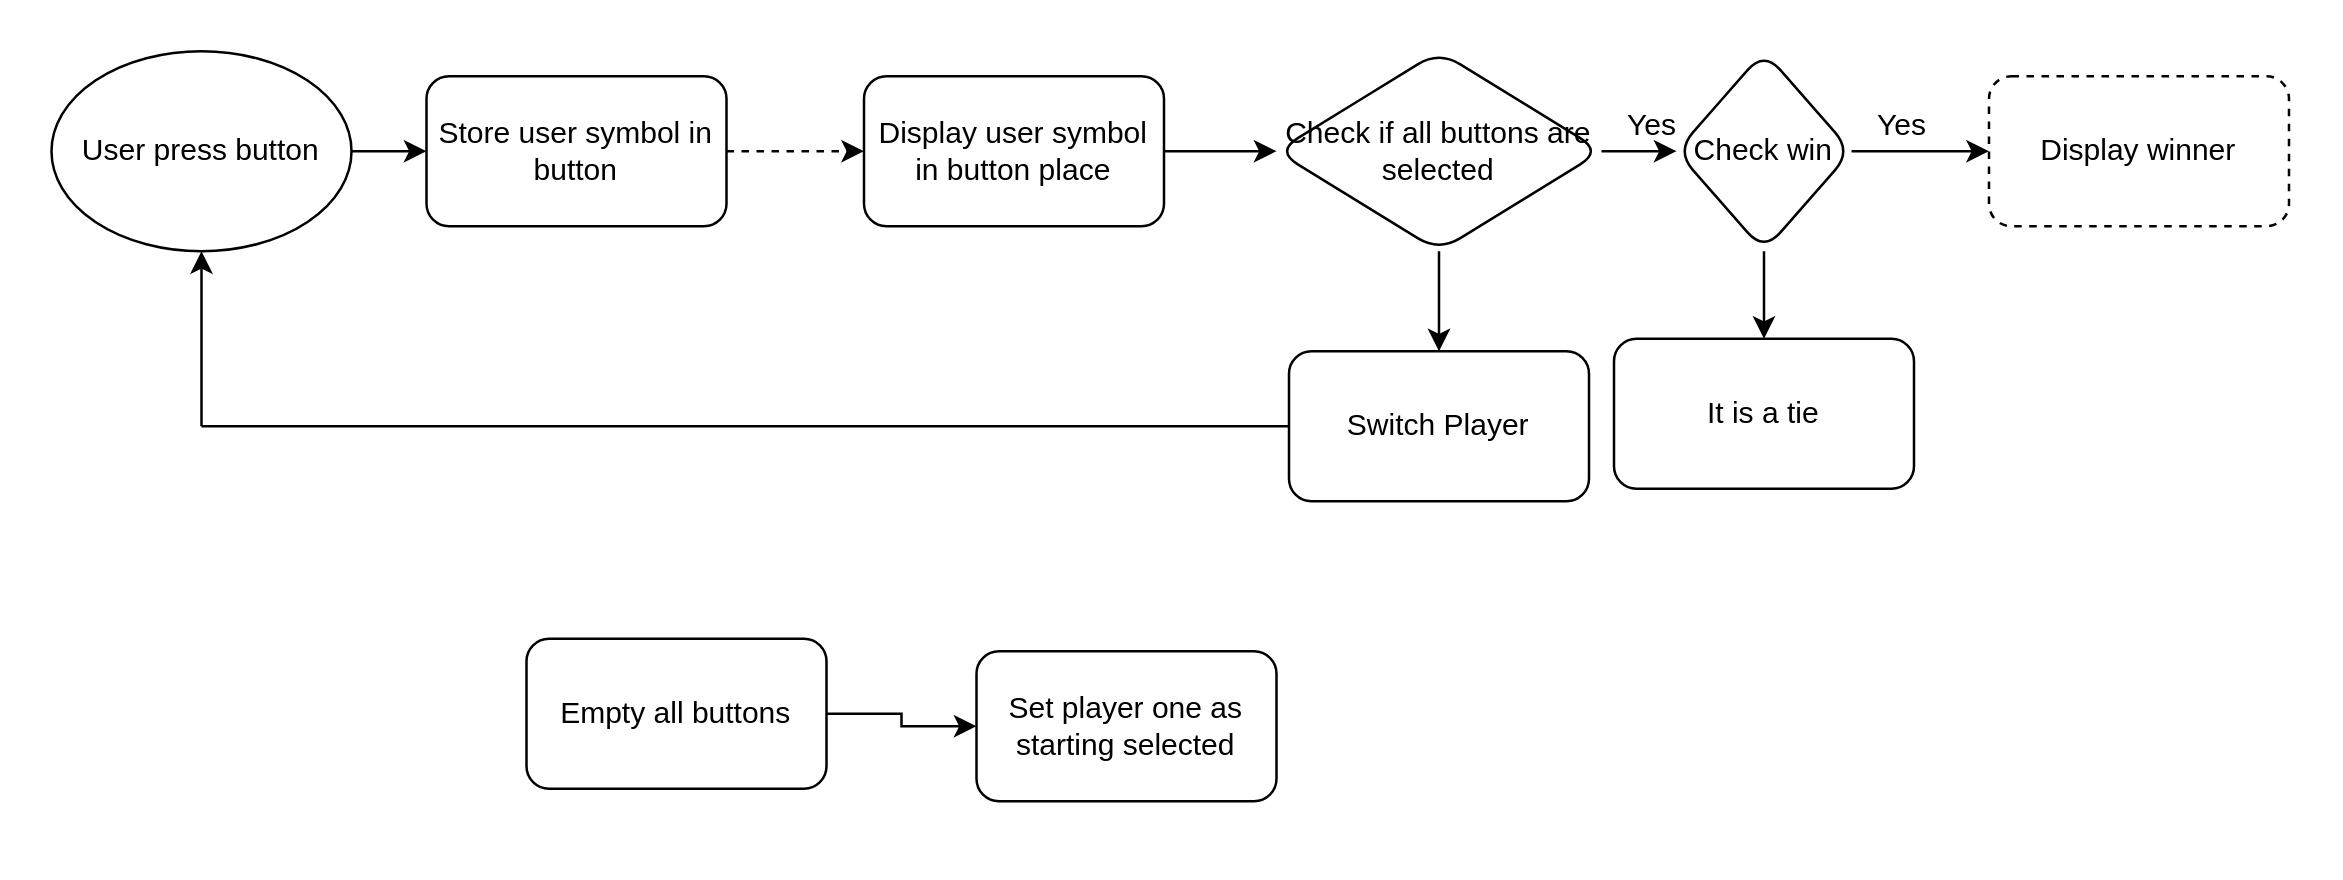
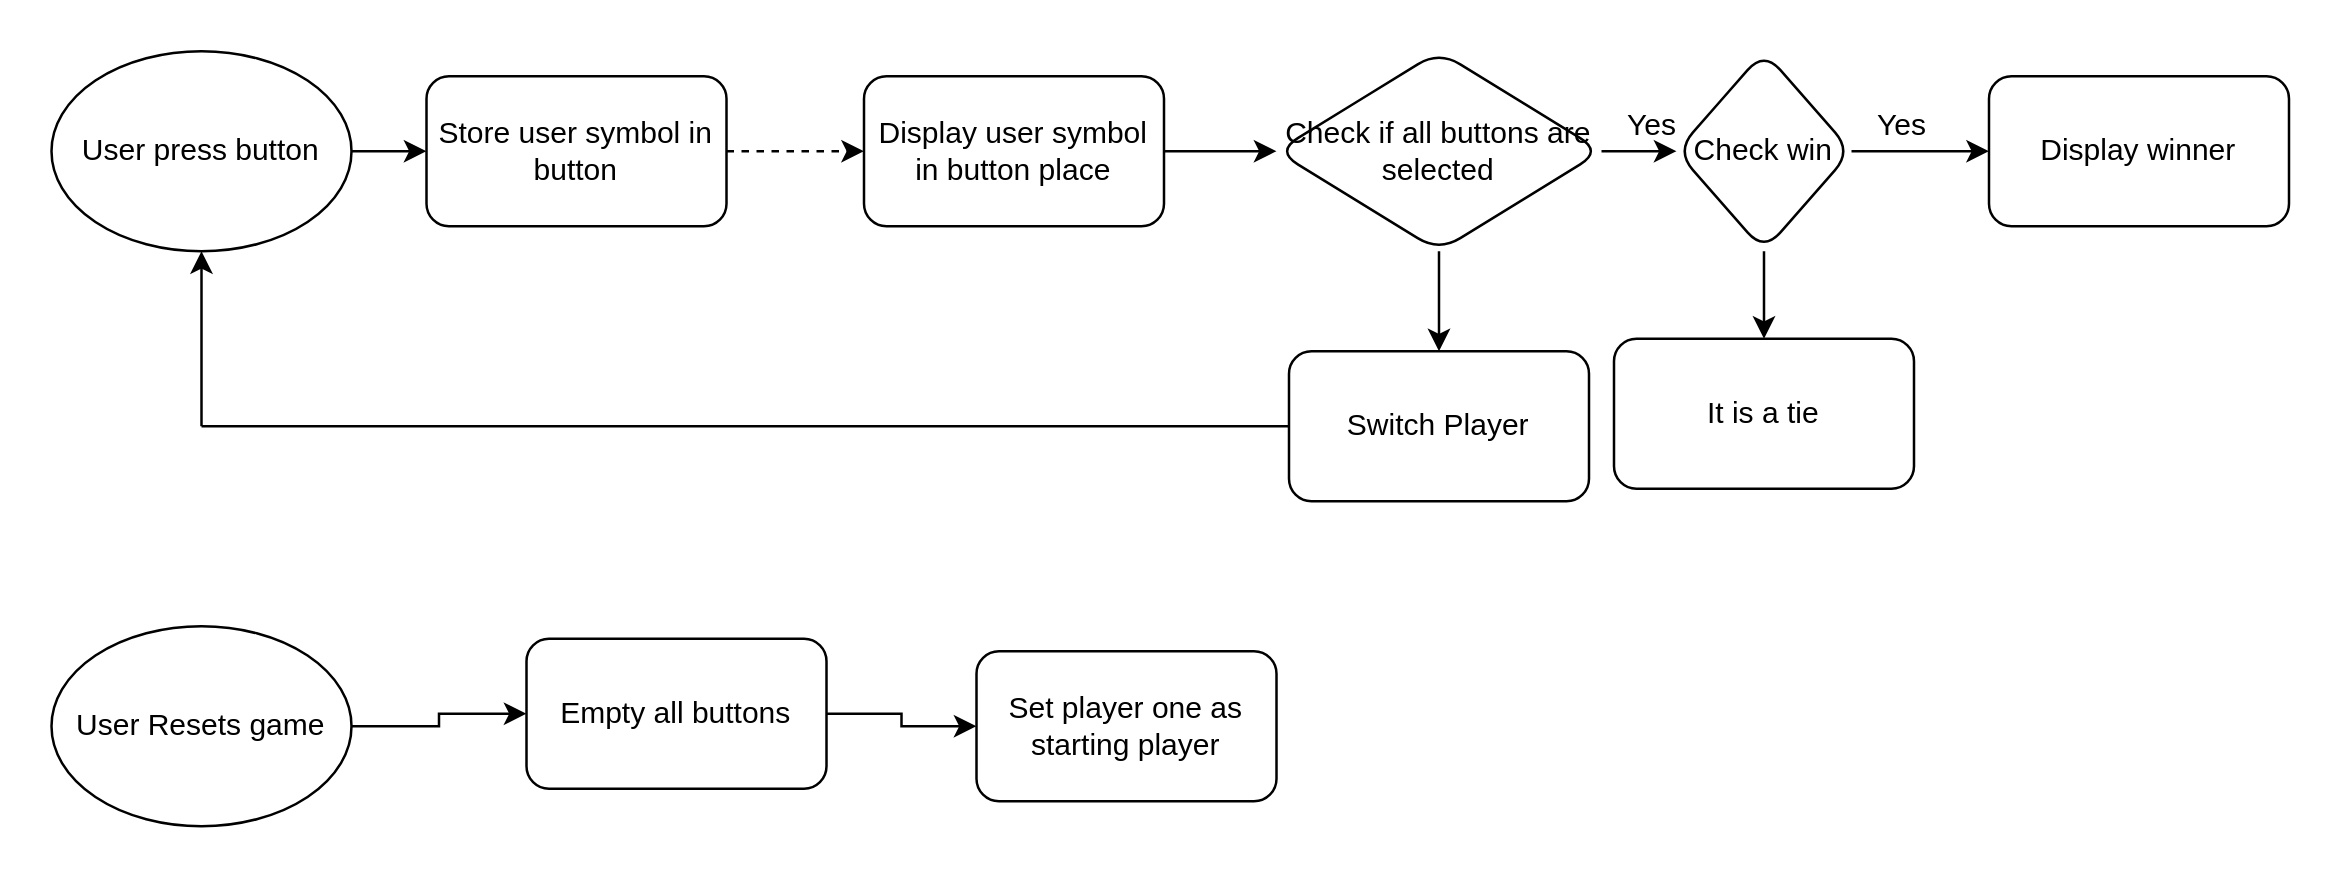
(2139, 151) -> (2139, 151)
none -> (201, 726)
none -> (437, 726)
(1126, 726) -> (1126, 726)
